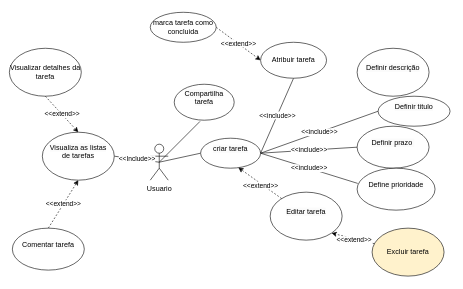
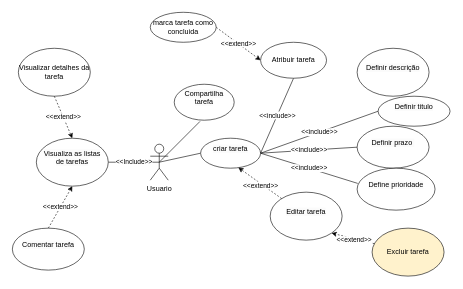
(45, 72) -> (54, 72)
(78, 156) -> (72, 162)
